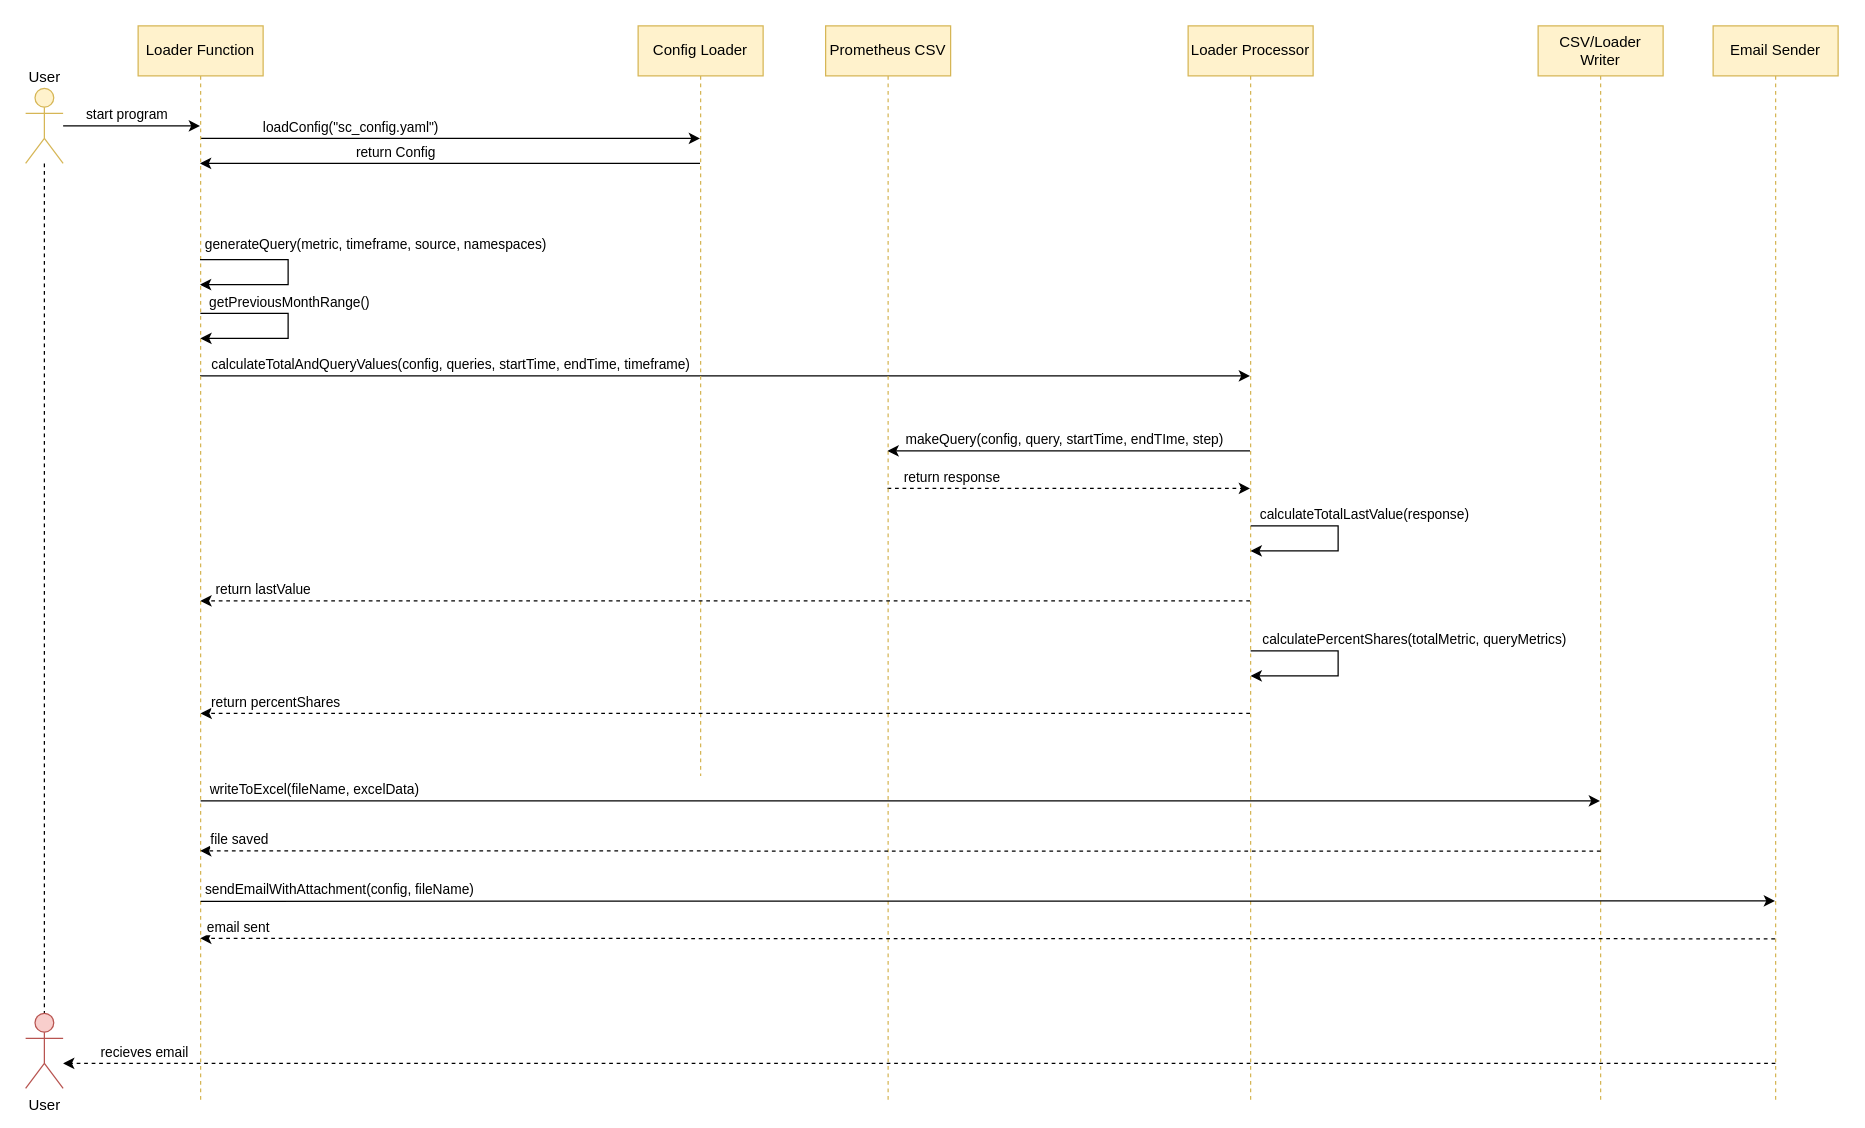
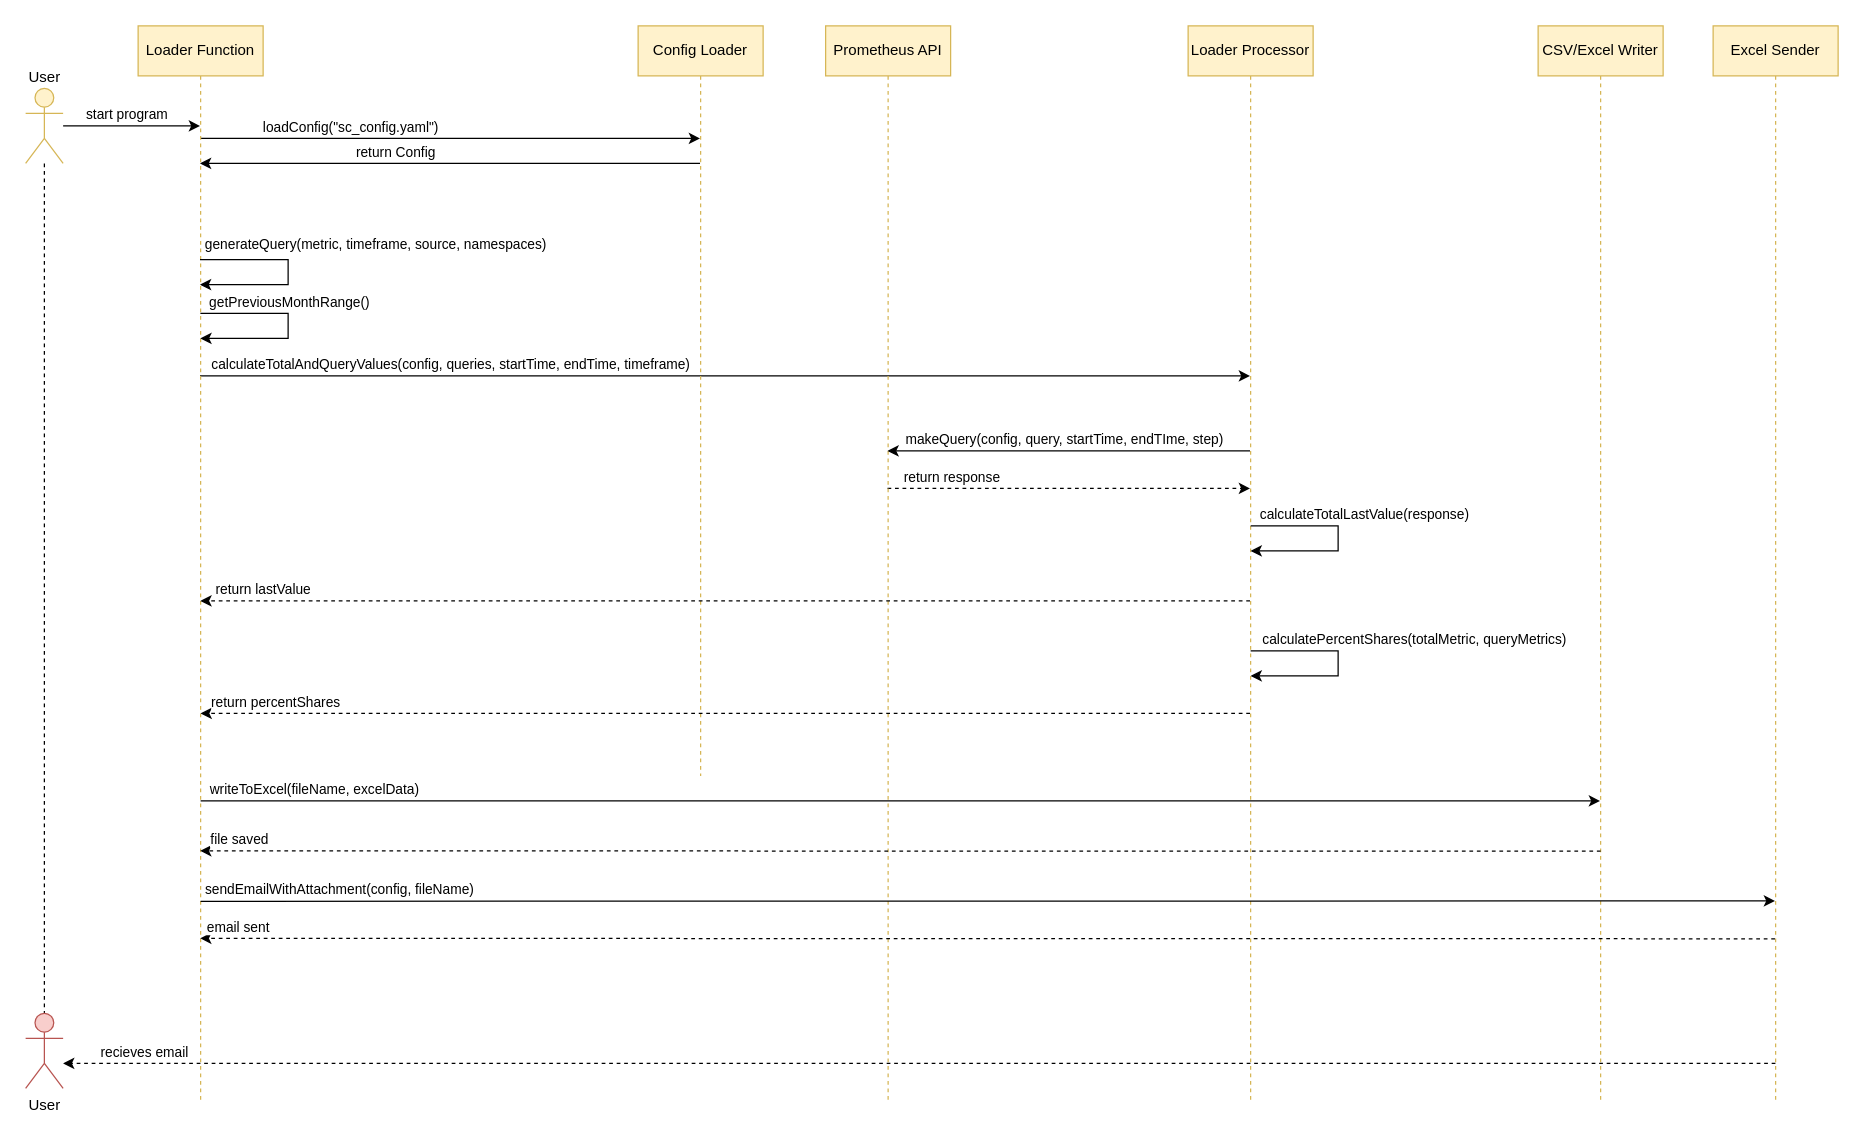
(888, 51) -> (888, 51)
(1601, 51) -> (1601, 51)
(1776, 51) -> (1776, 51)
